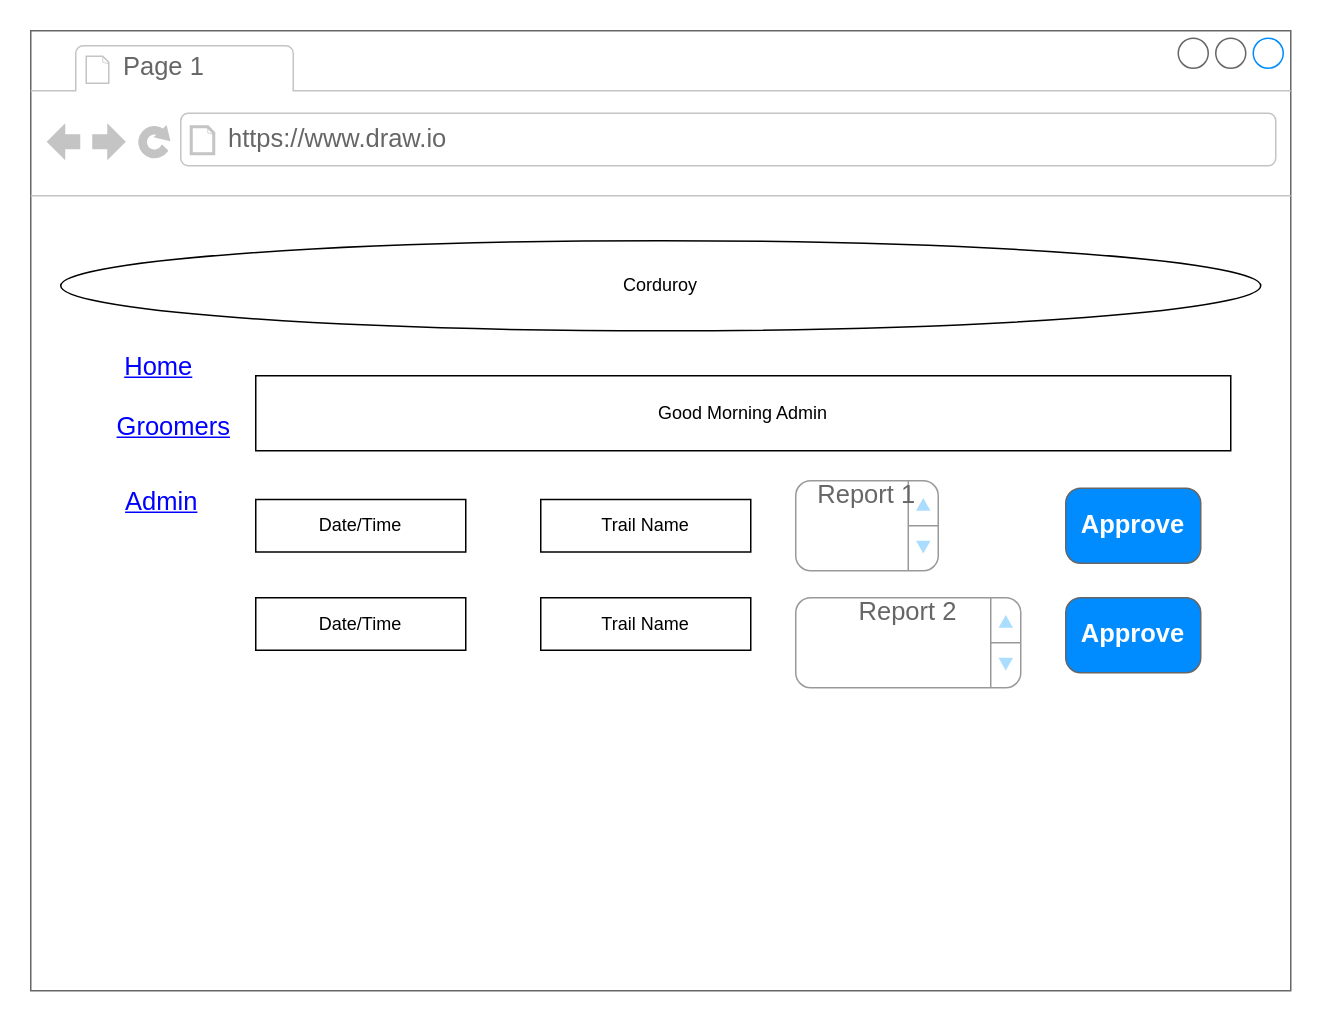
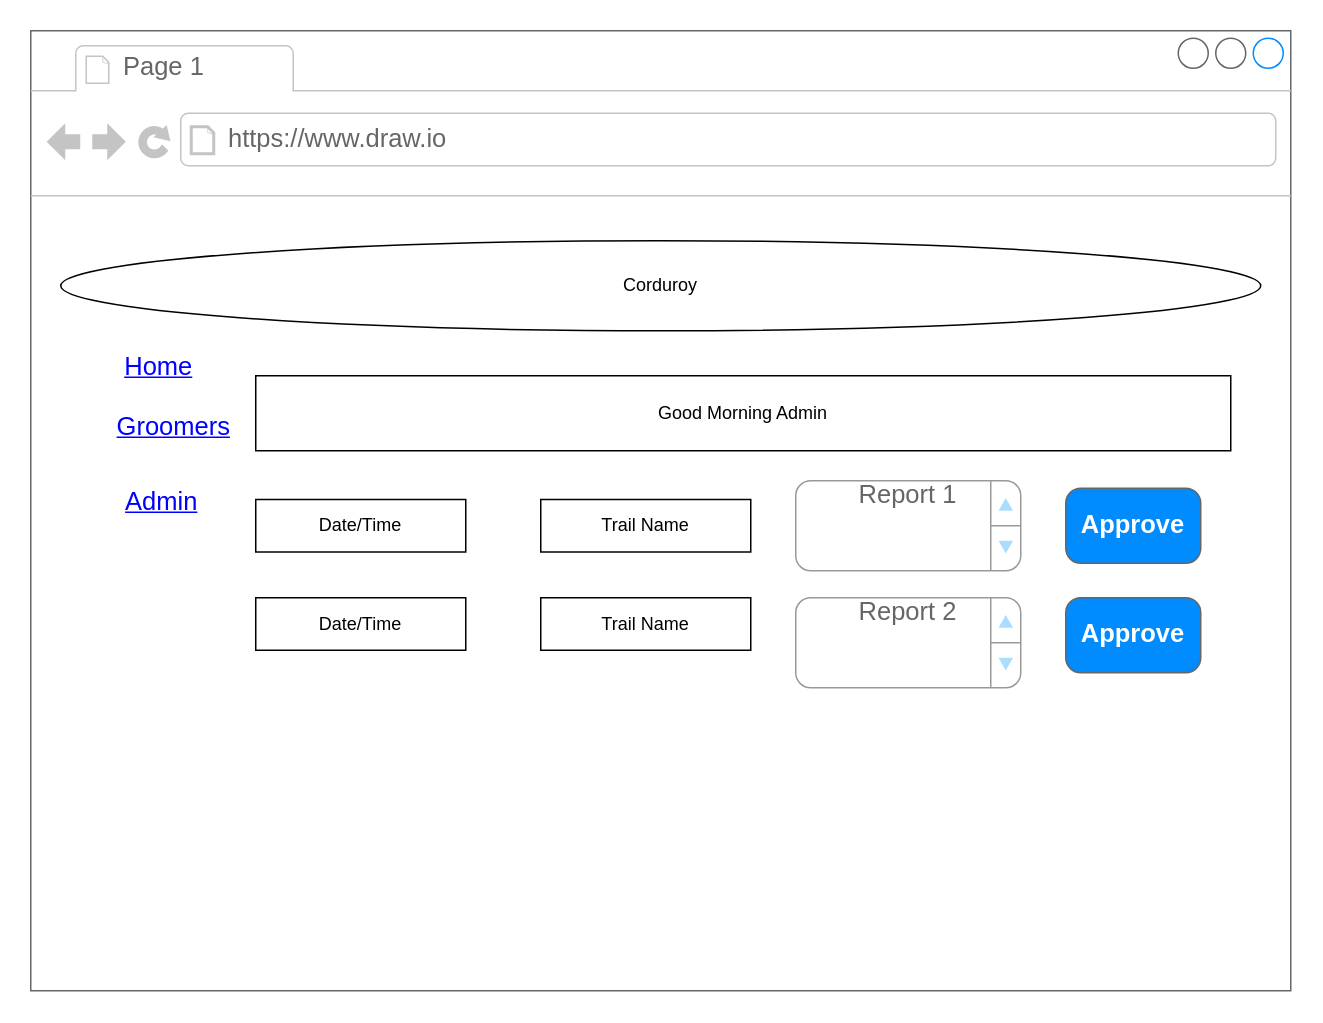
(867, 526) -> (908, 526)
